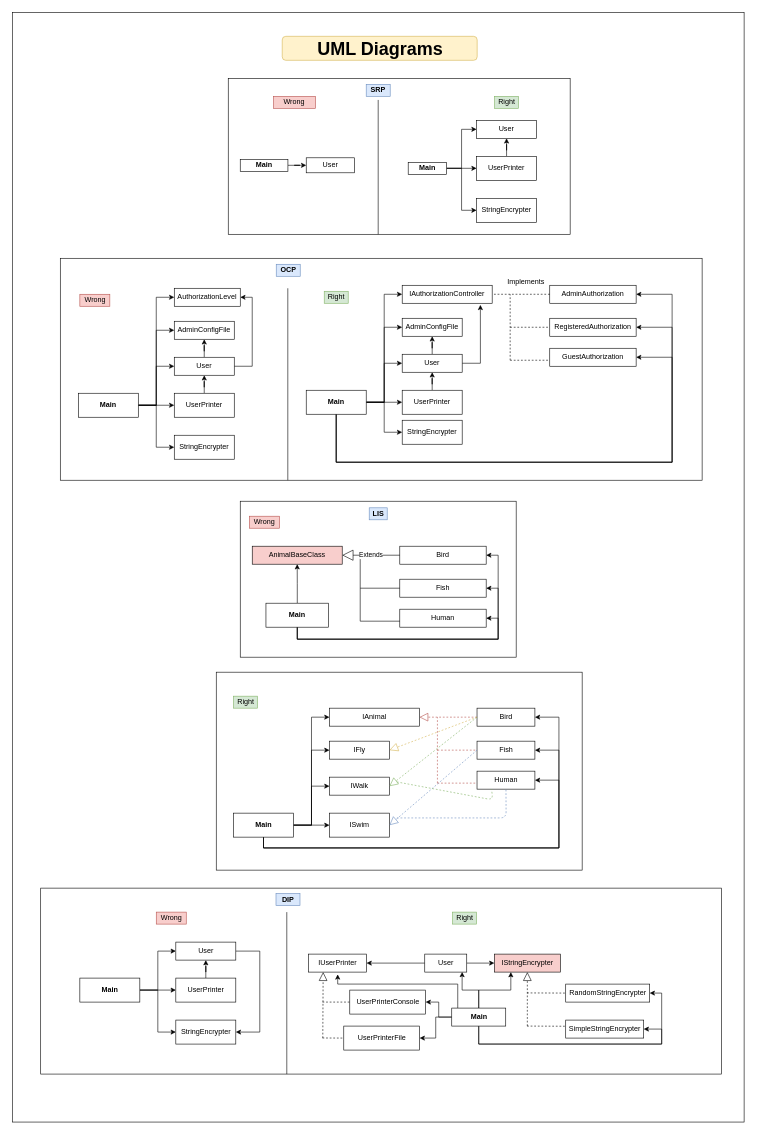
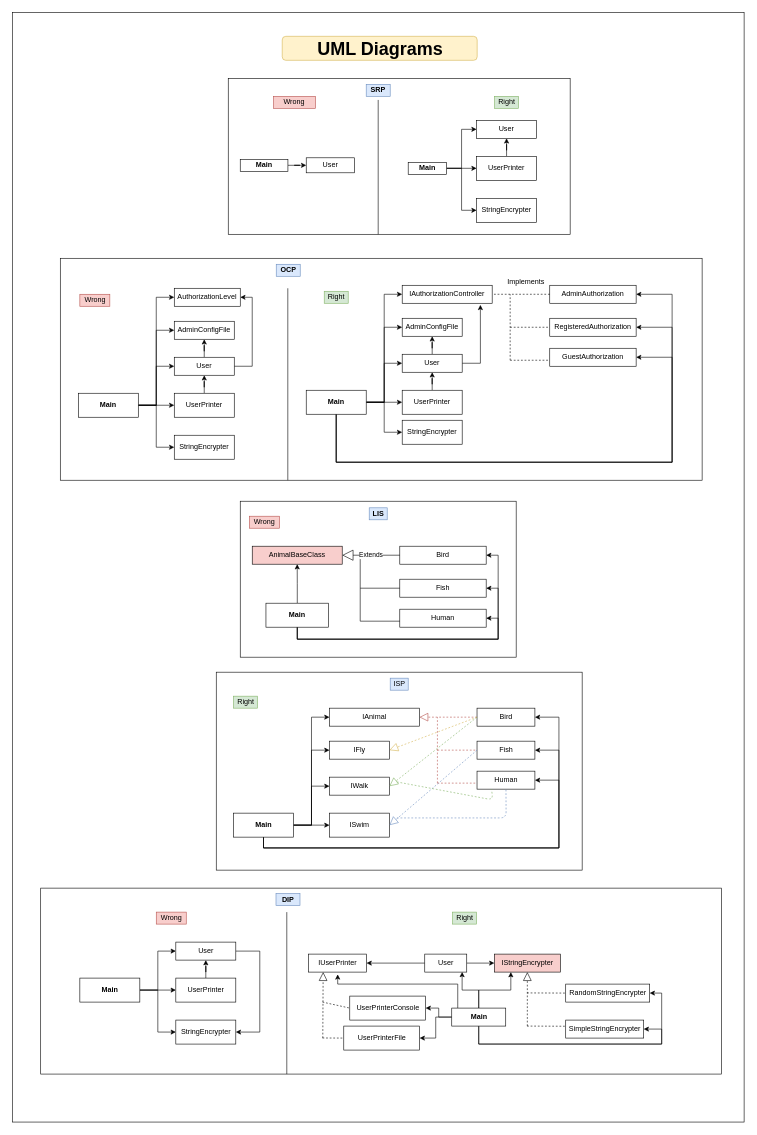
none -> (399, 684)
(388, 1002) -> (388, 1008)
